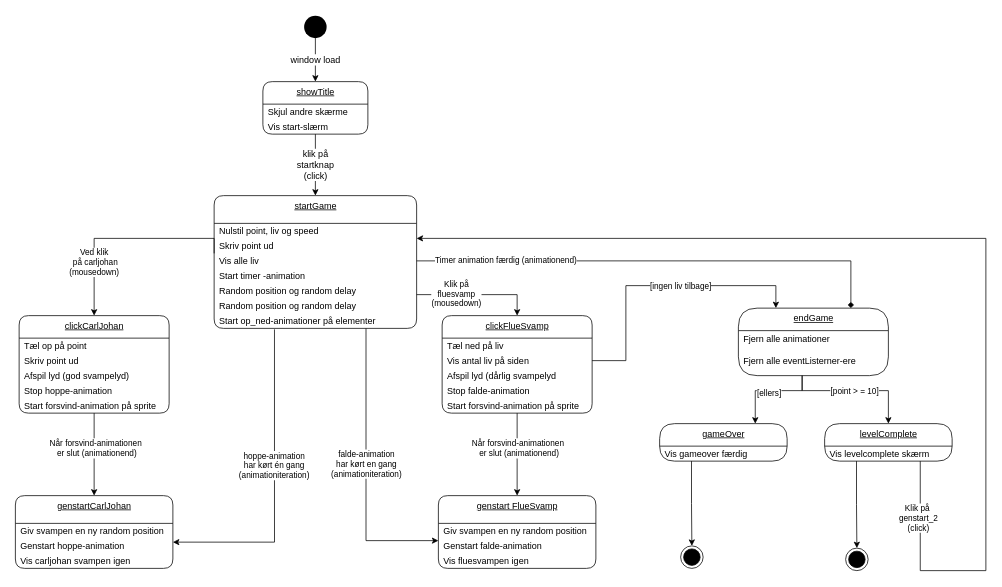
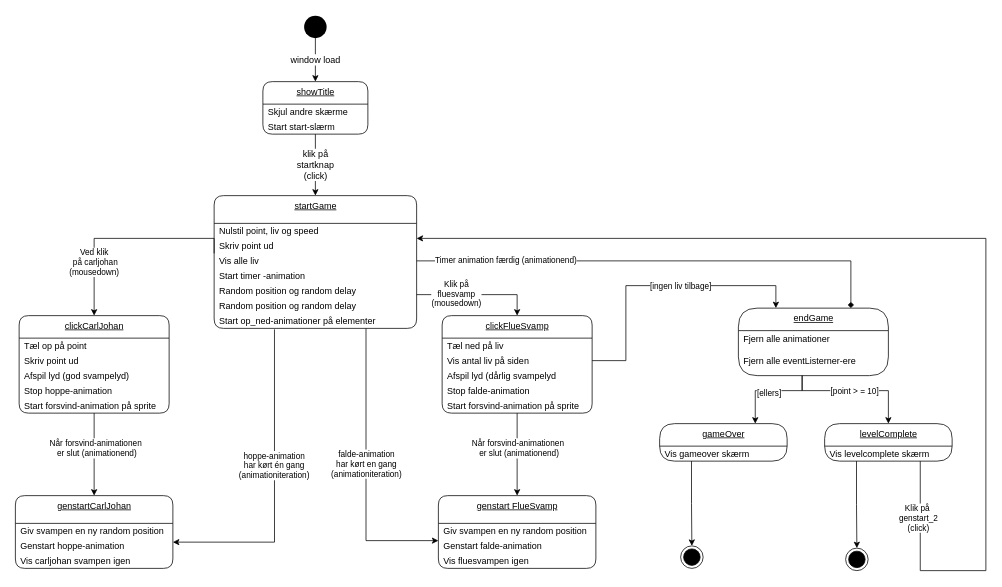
(302, 127) -> (308, 127)
(708, 454) -> (706, 454)
